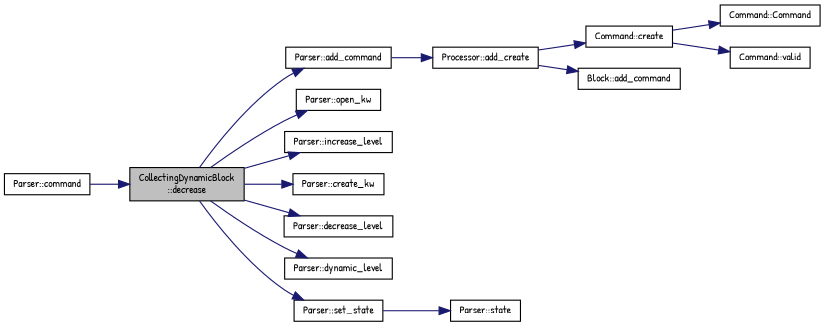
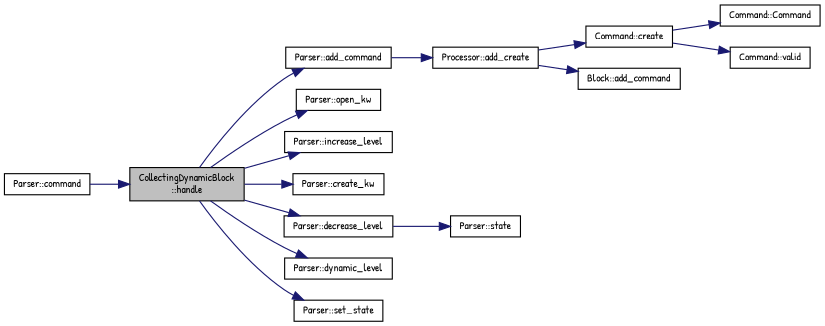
(187, 184) -> (187, 184)
(411, 311) -> (416, 226)
